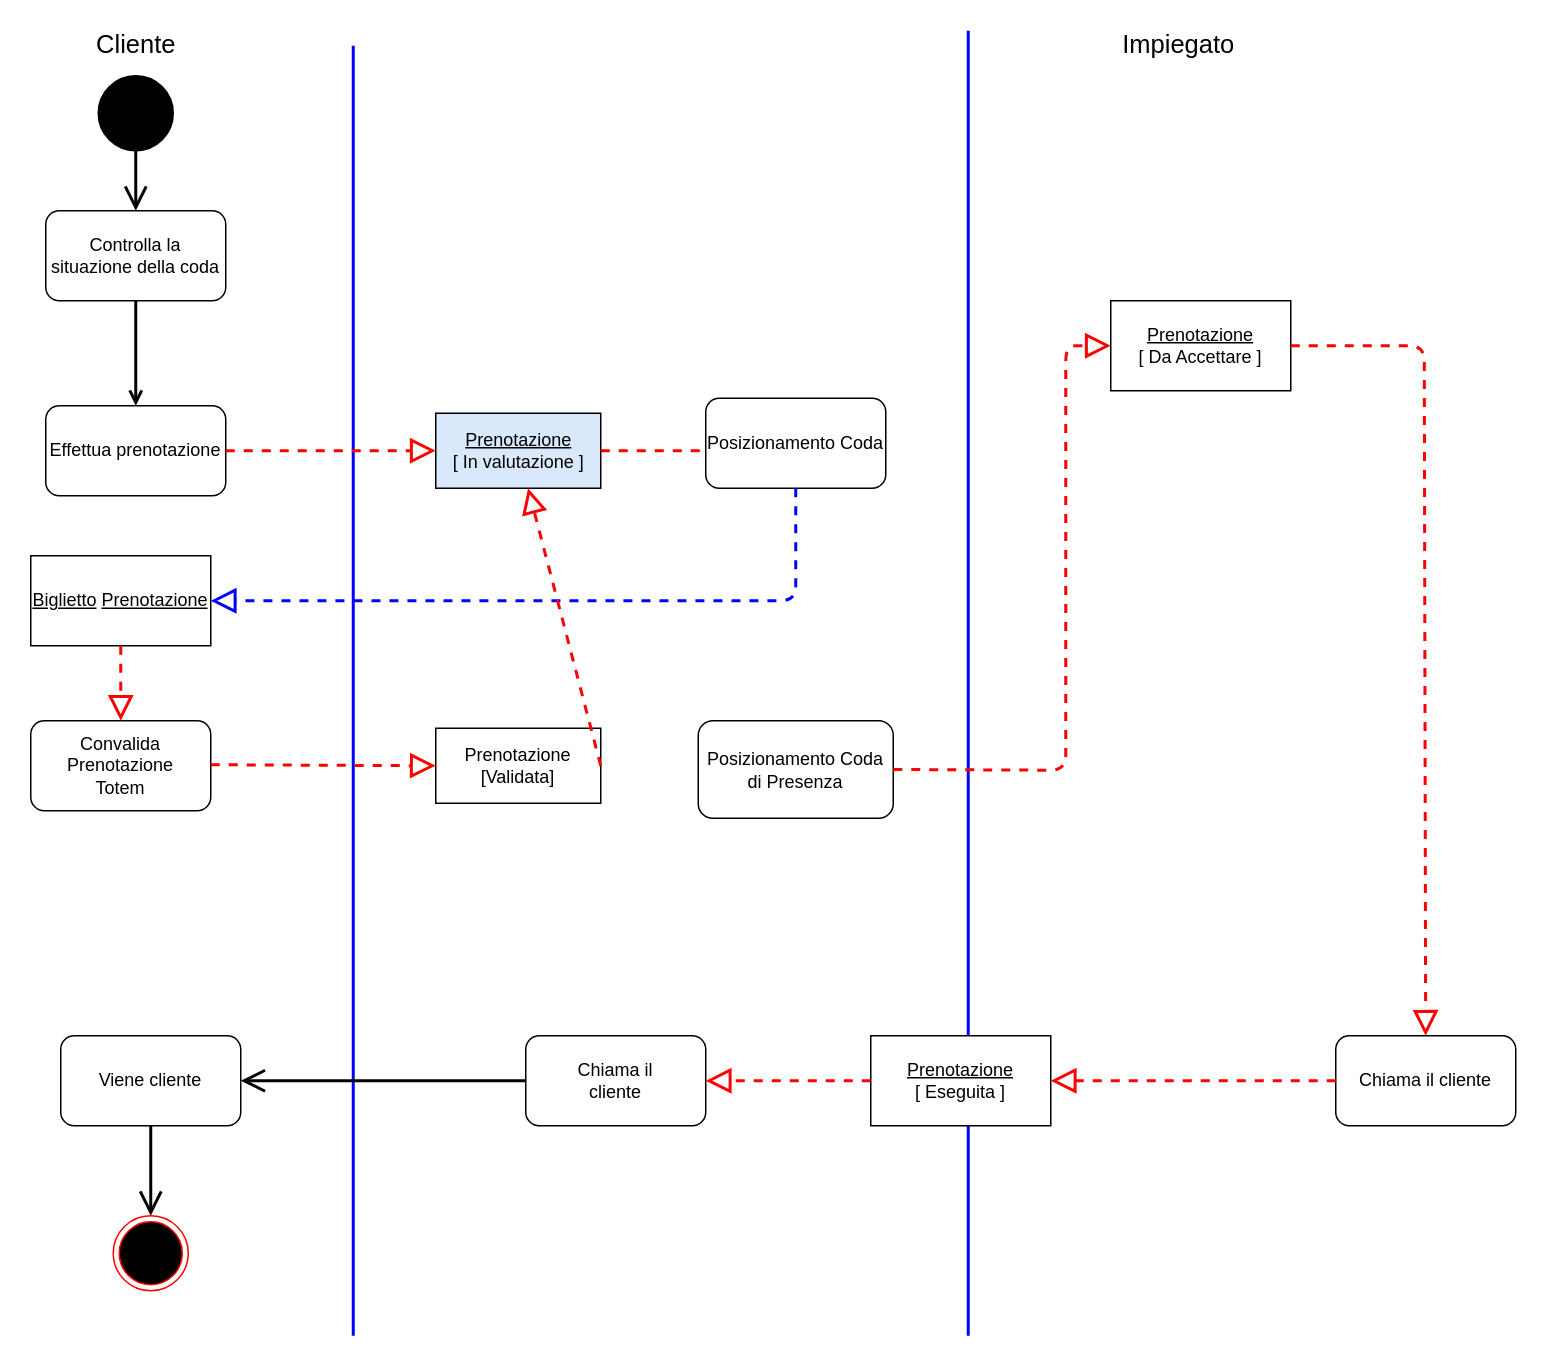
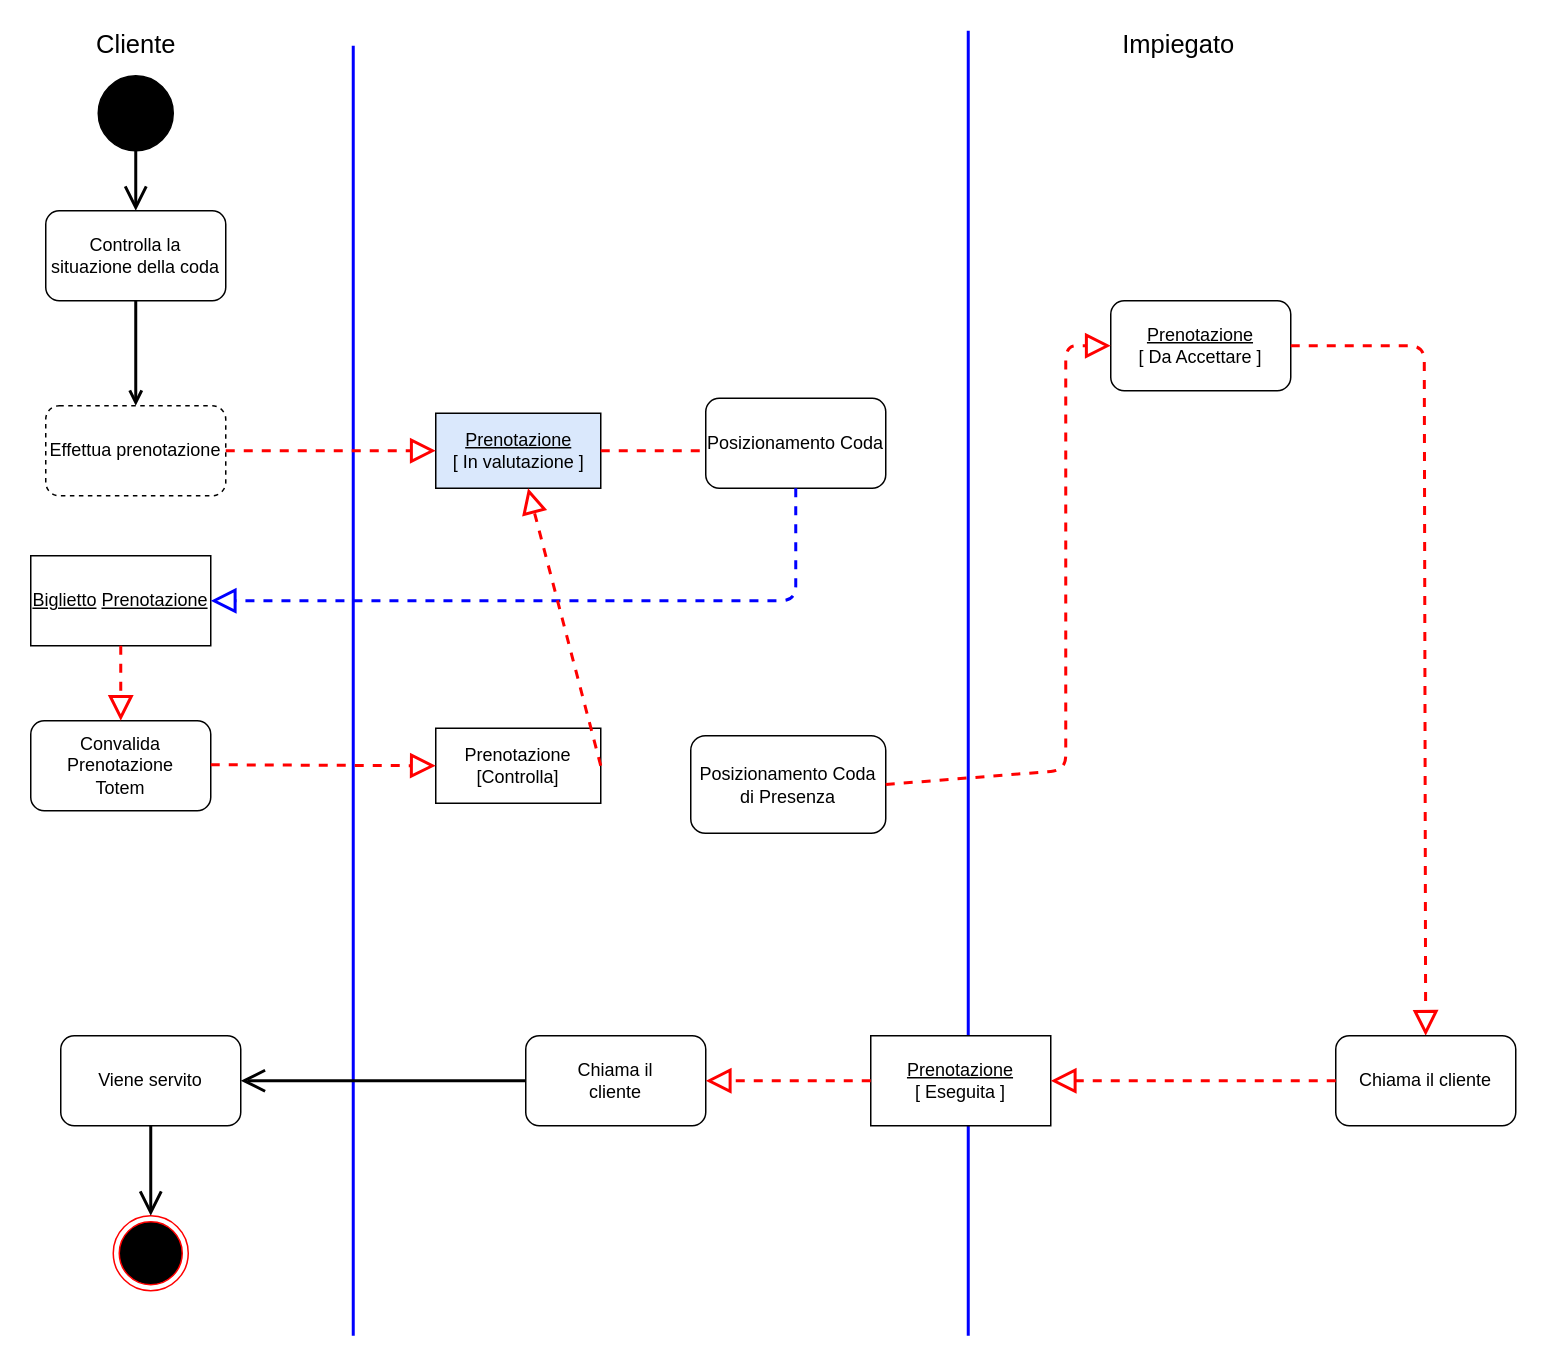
(1201, 346) -> (1201, 346)
(136, 451) -> (136, 451)
(518, 766) -> (518, 766)
(796, 770) -> (788, 785)
(151, 1081) -> (151, 1081)
